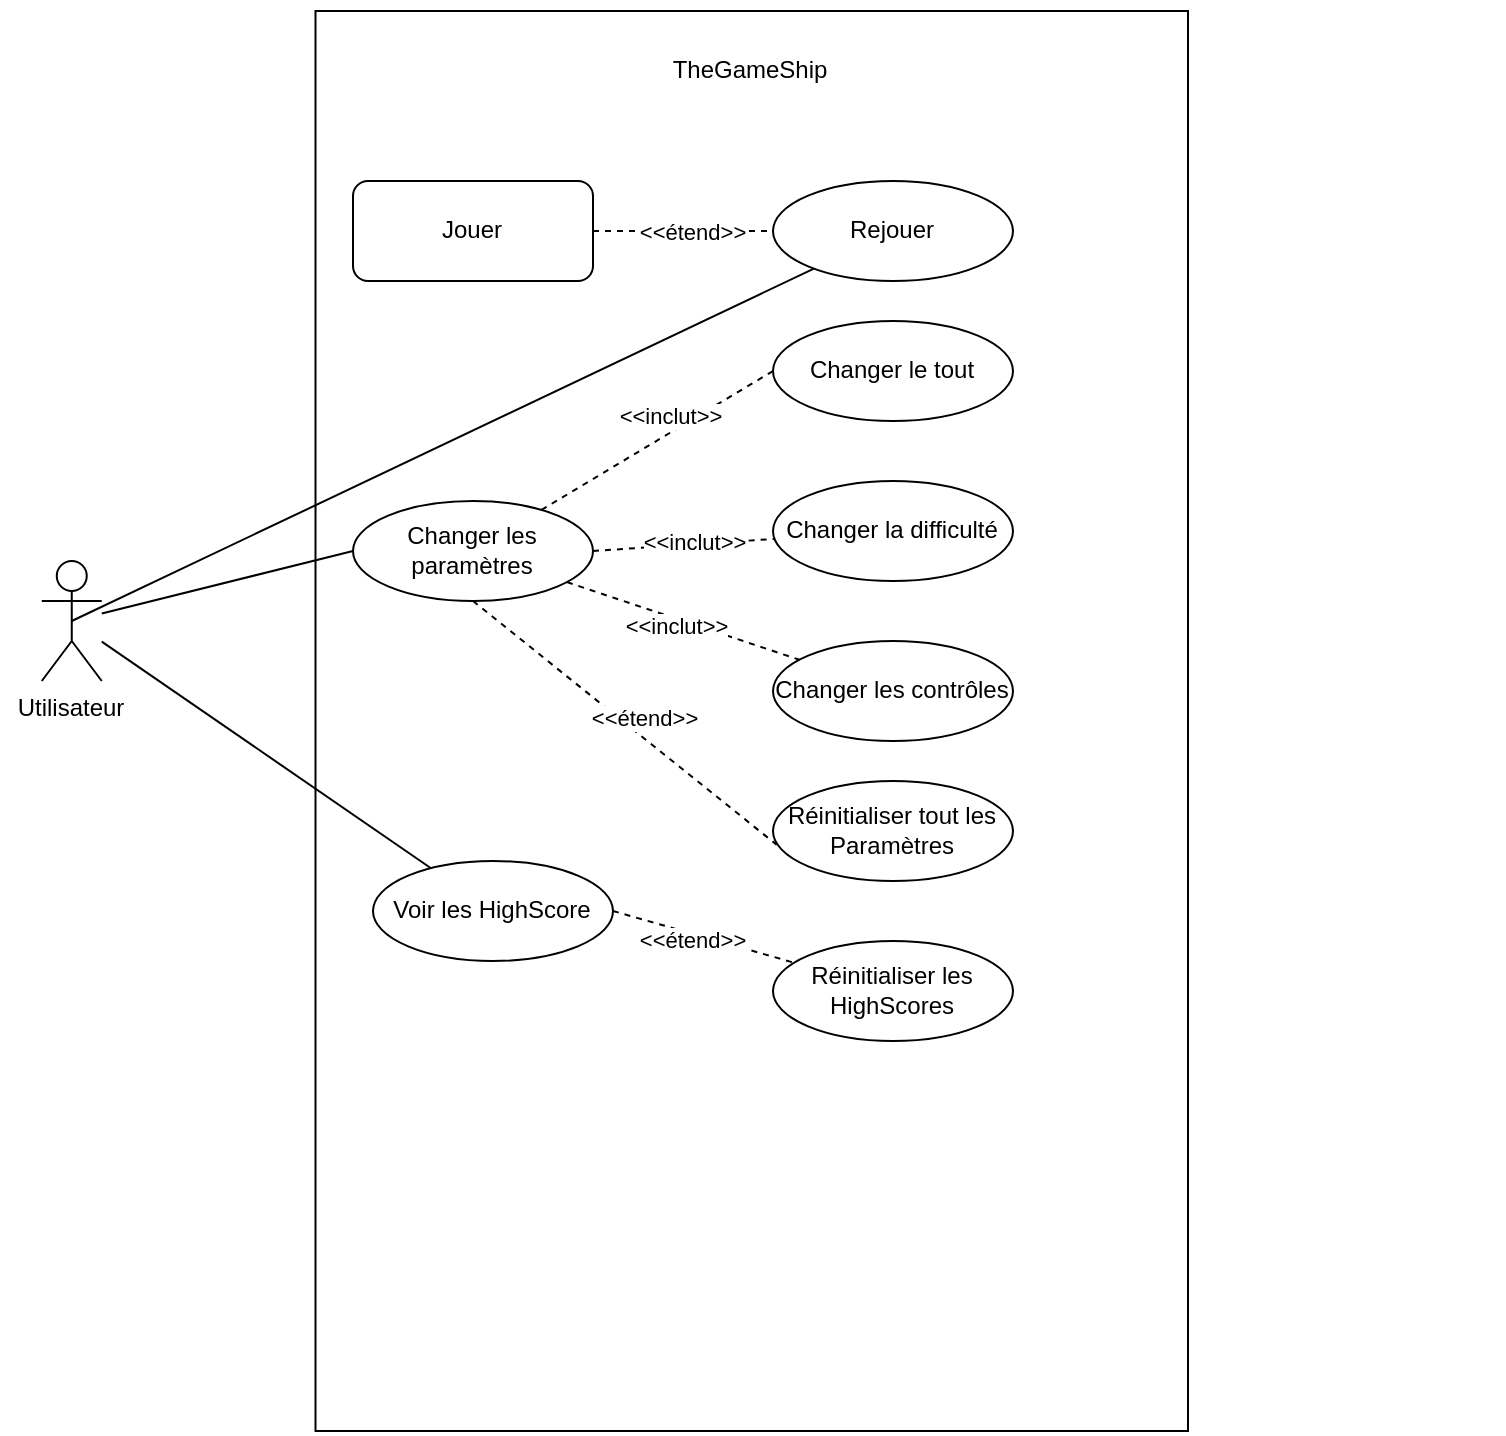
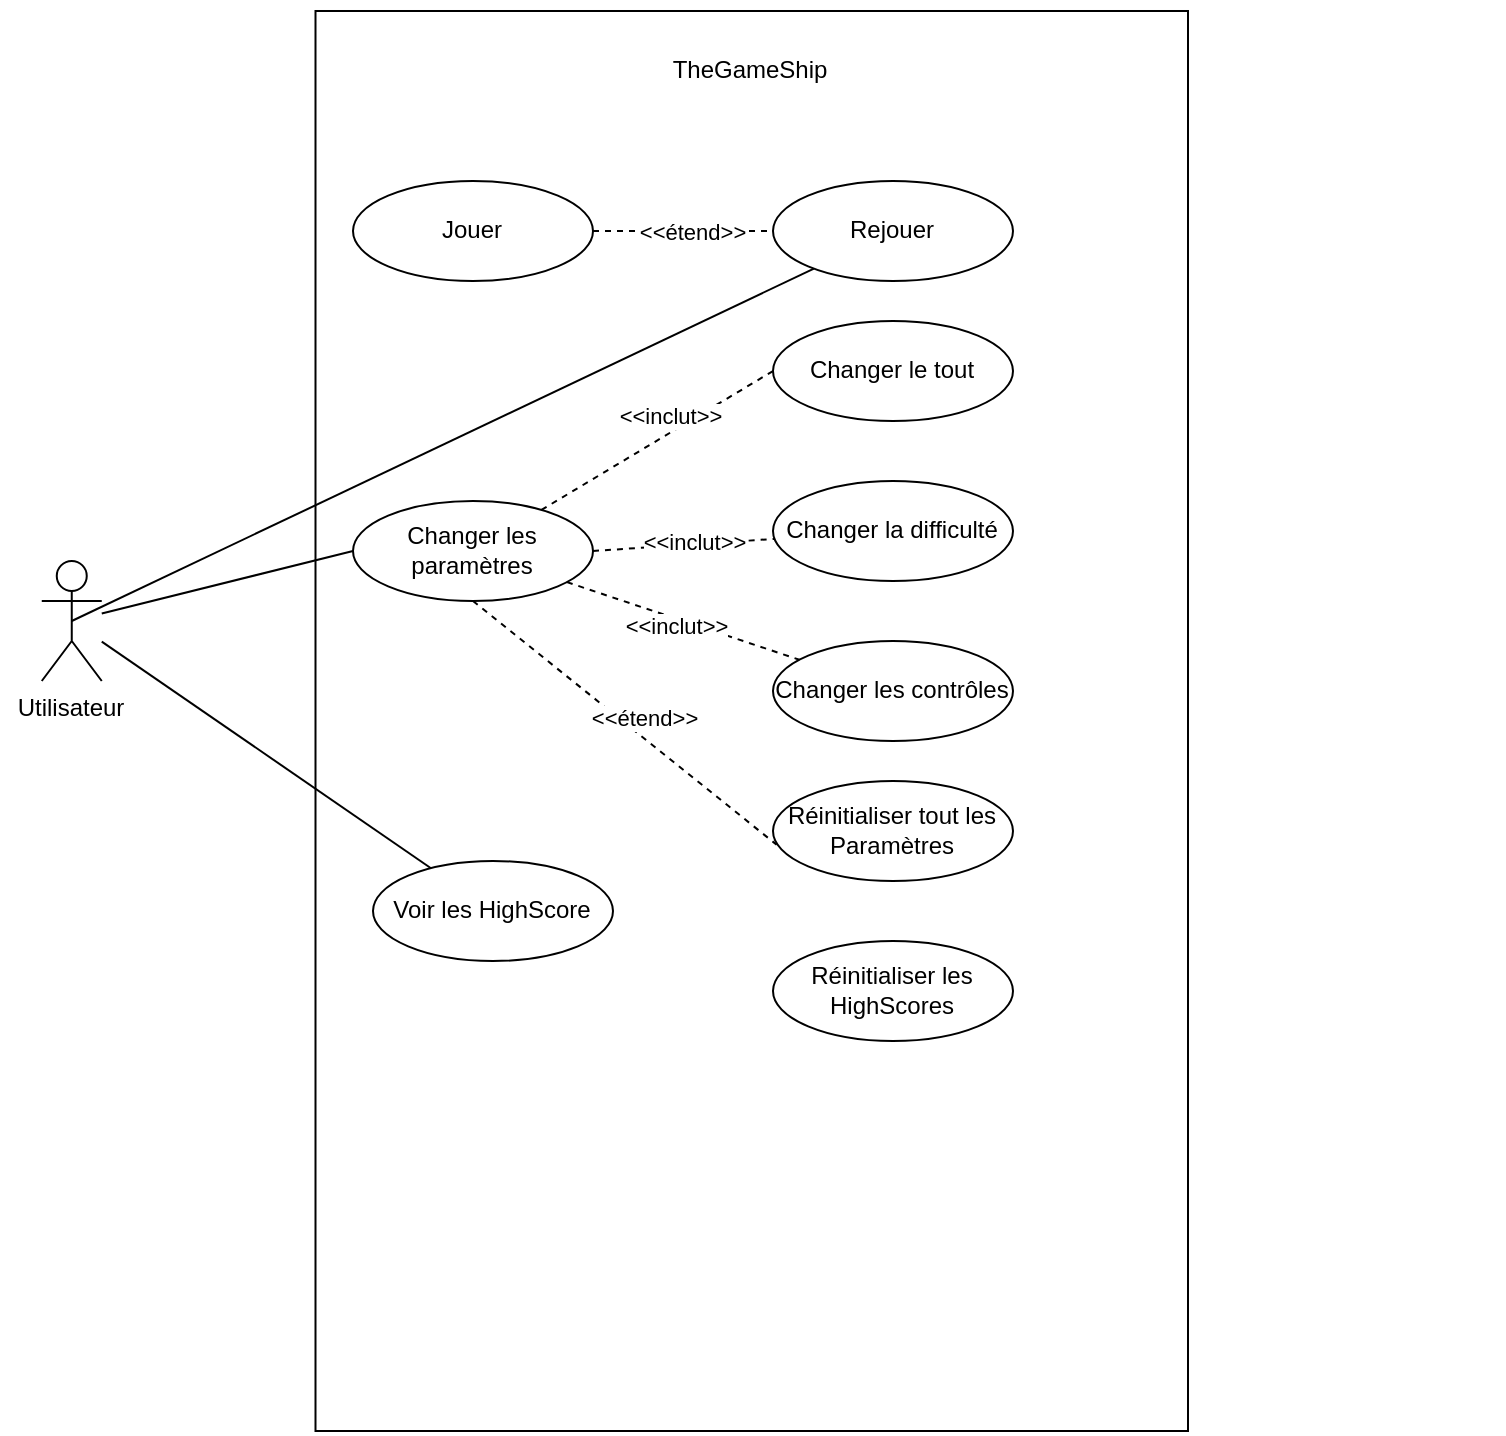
(473, 231) -> (473, 231)
(643, 920) -> none
